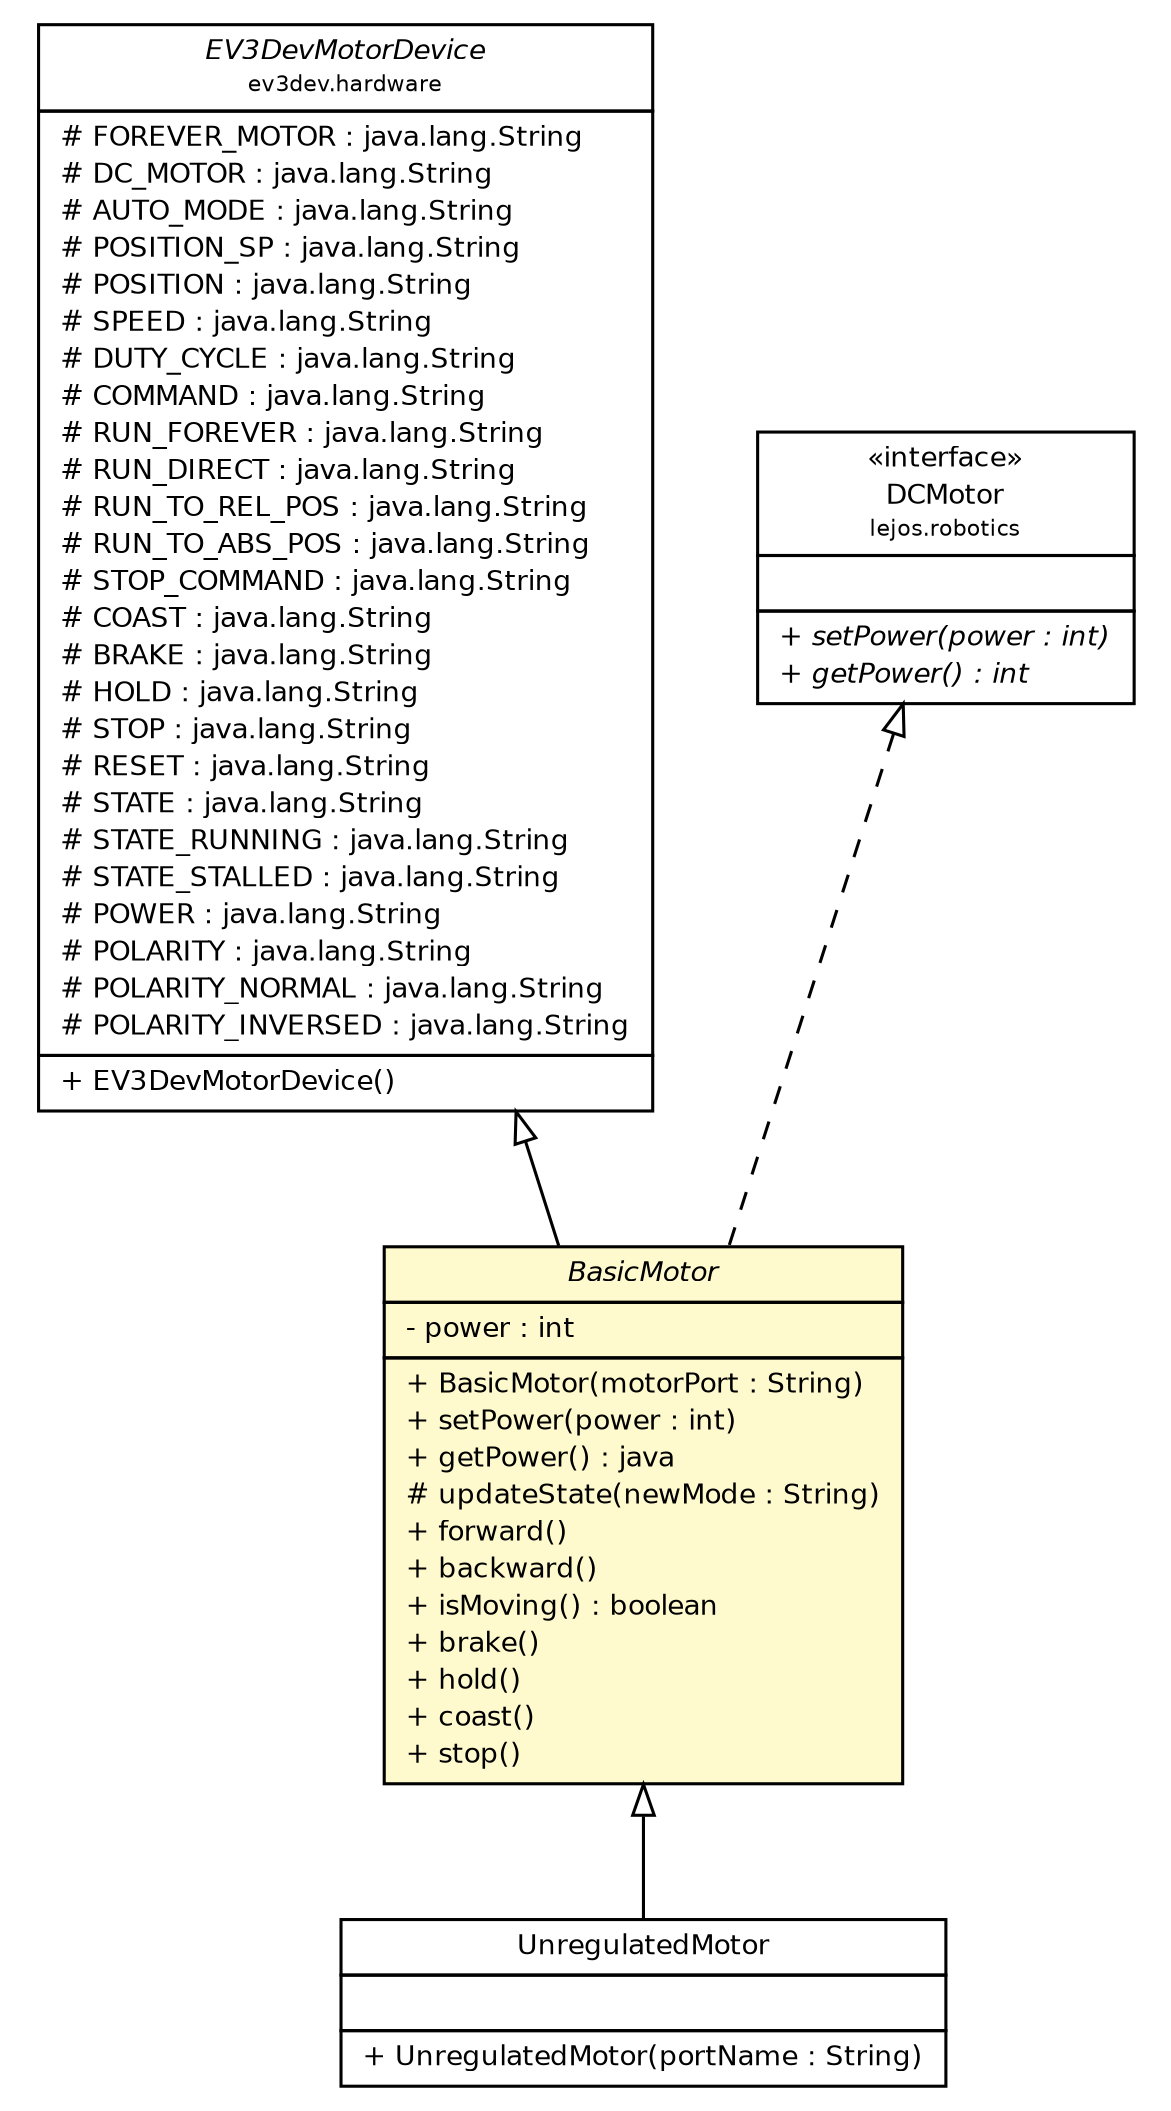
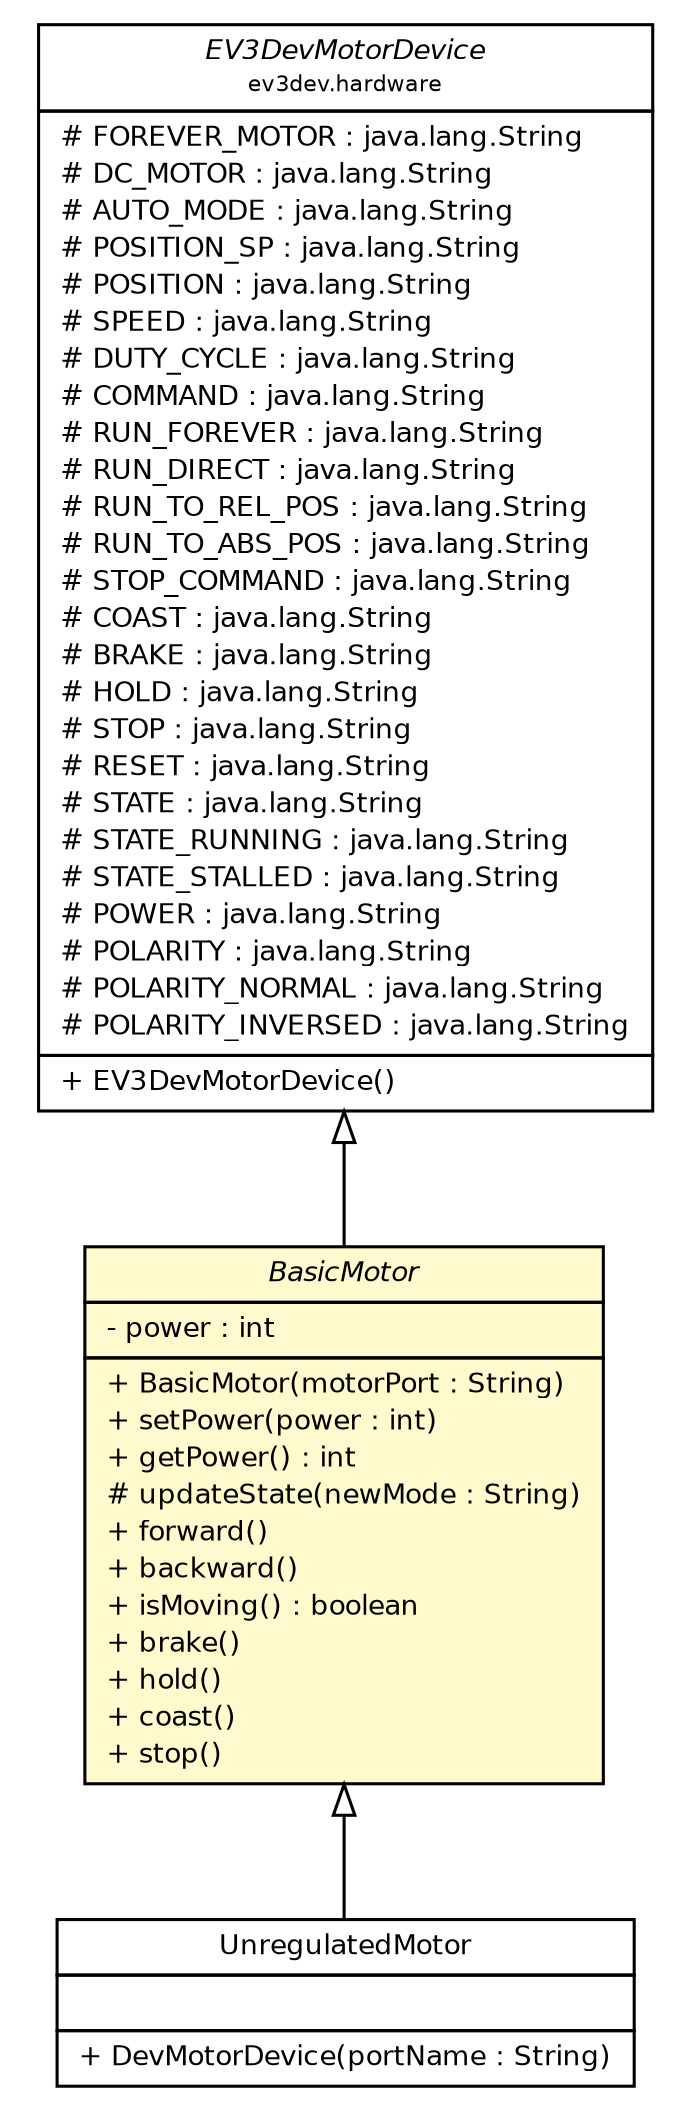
(946, 568) -> none
(542, 1458) -> (233, 1458)
(643, 2057) -> (346, 2057)
